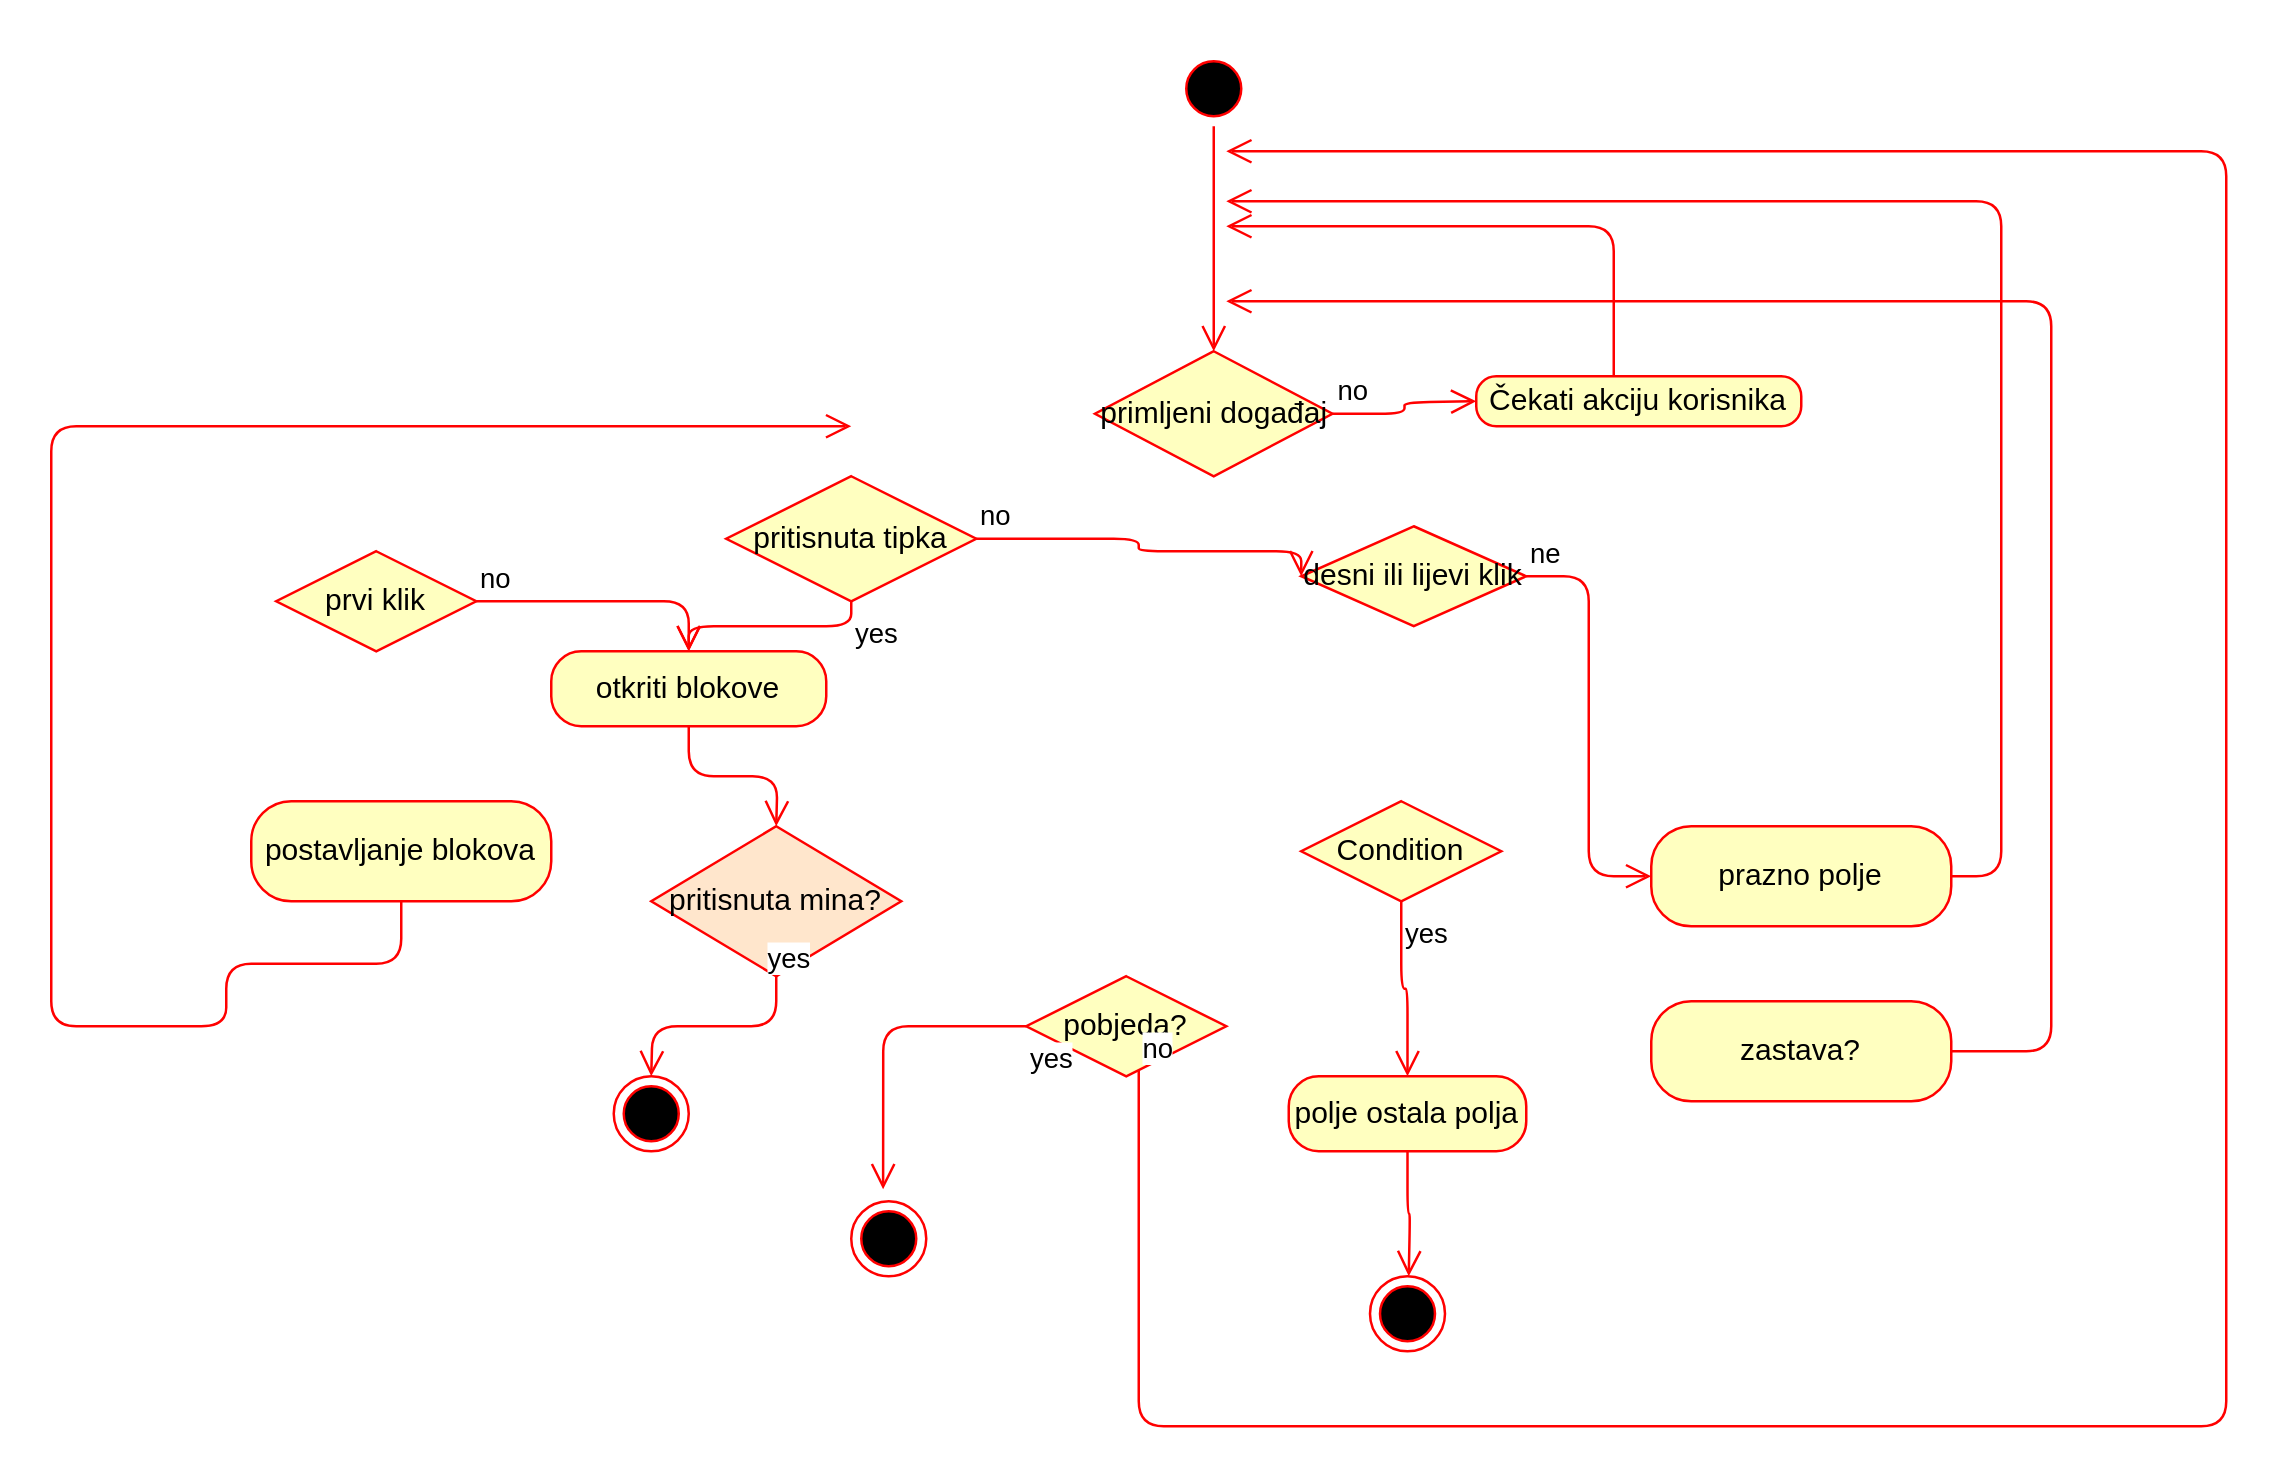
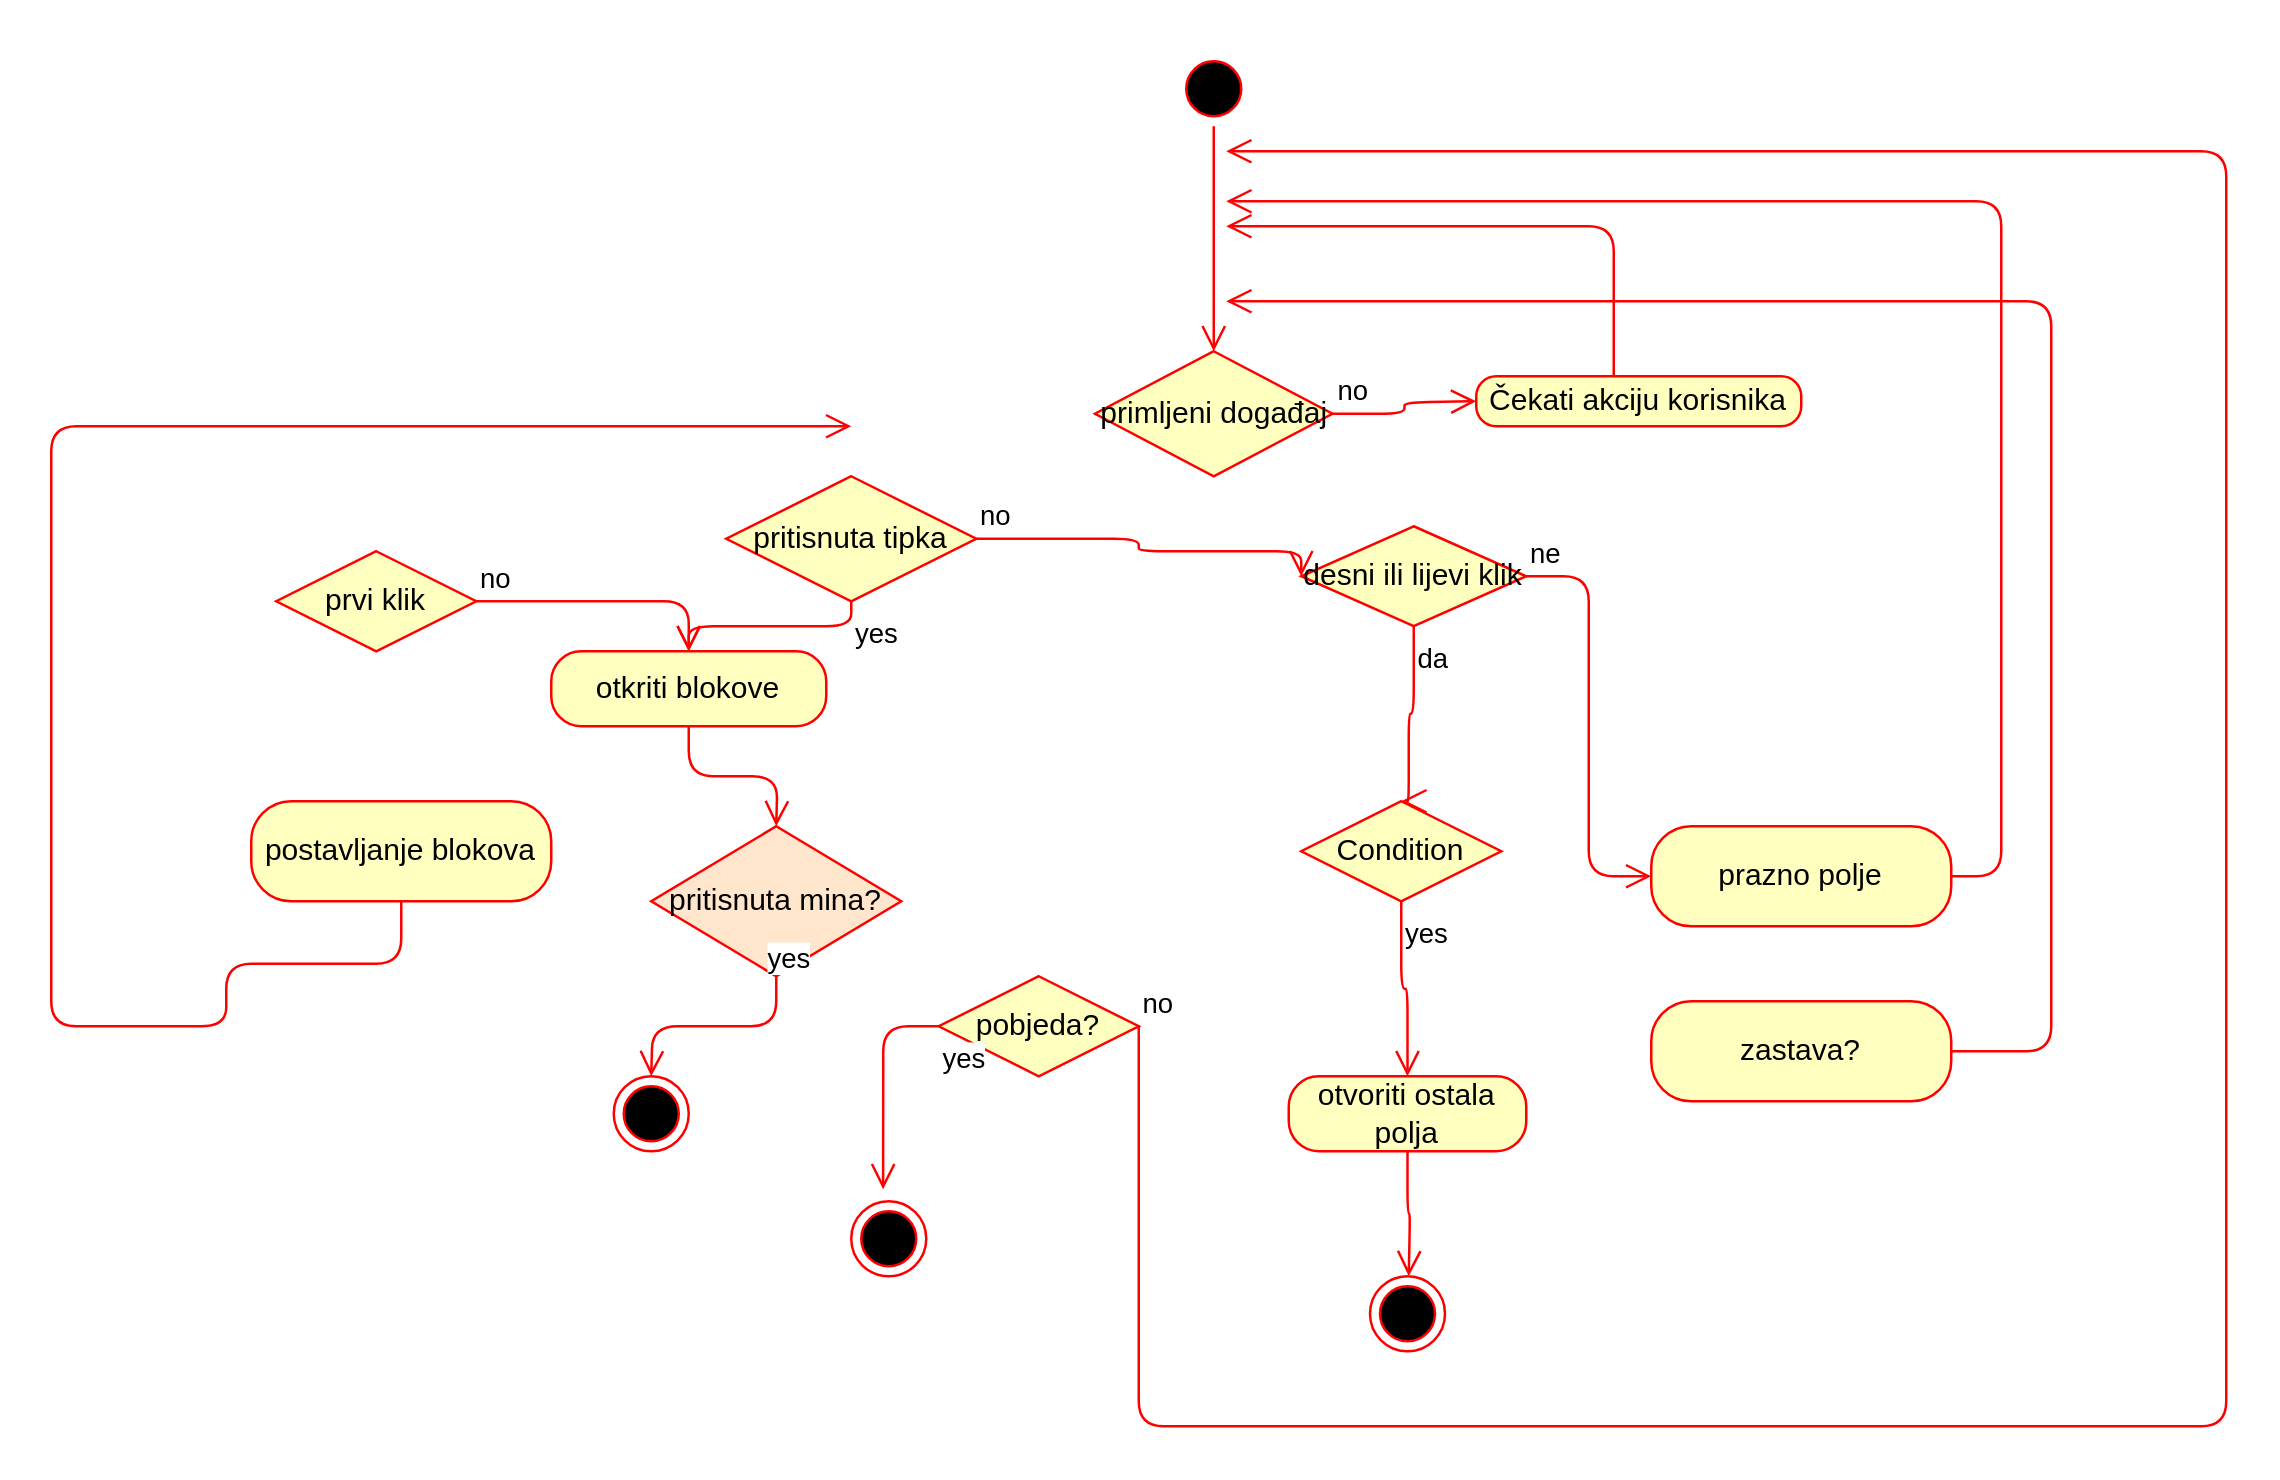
none -> (1412, 714)
(1126, 1026) -> (1039, 1026)
(1408, 1114) -> (1408, 1114)
